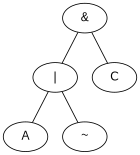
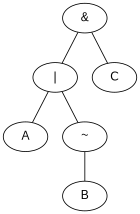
none -> (85, 196)
